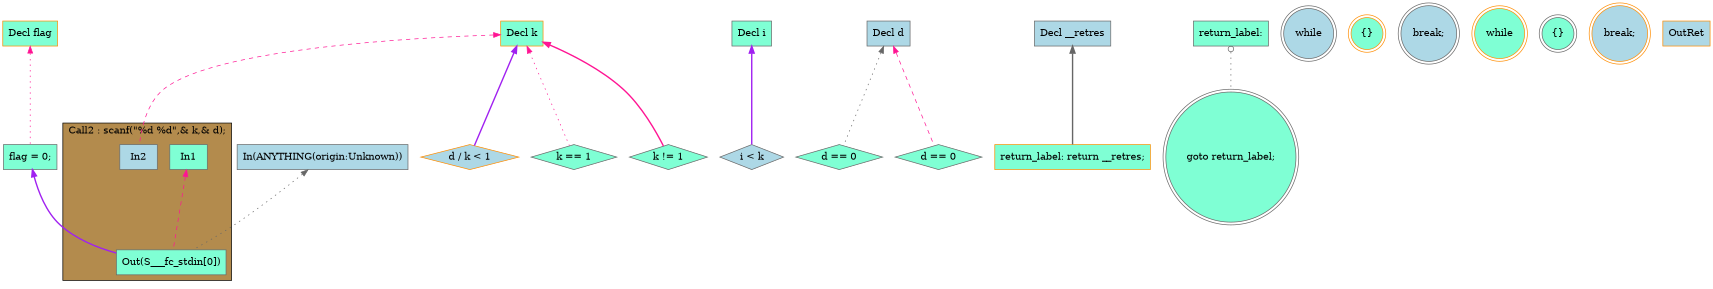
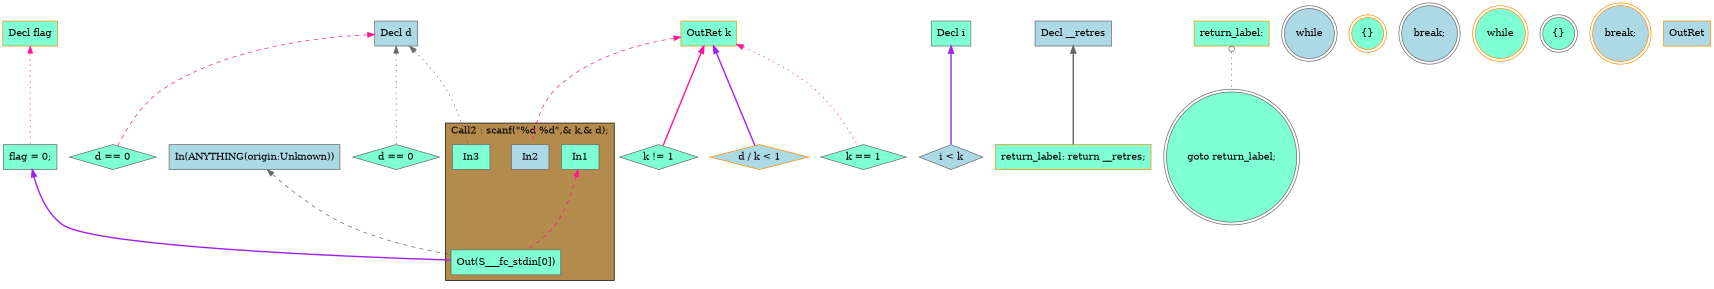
(522, 34) -> (709, 34)
(1231, 34) -> (1232, 34)
none -> (471, 157)
(249, 214) -> (355, 229)
